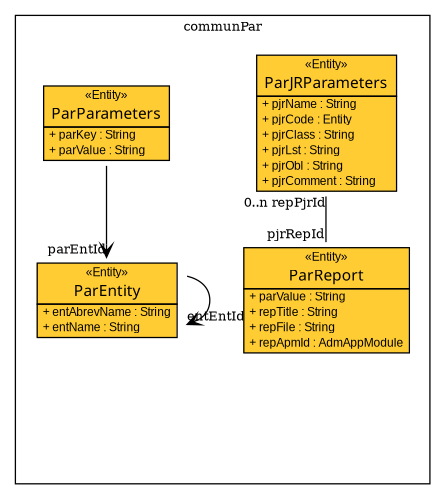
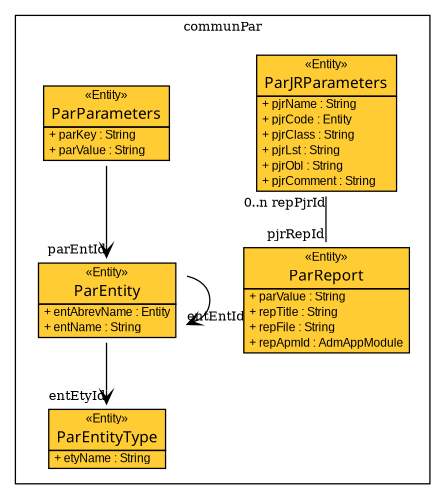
(107, 312) -> (107, 312)
none -> (107, 439)
